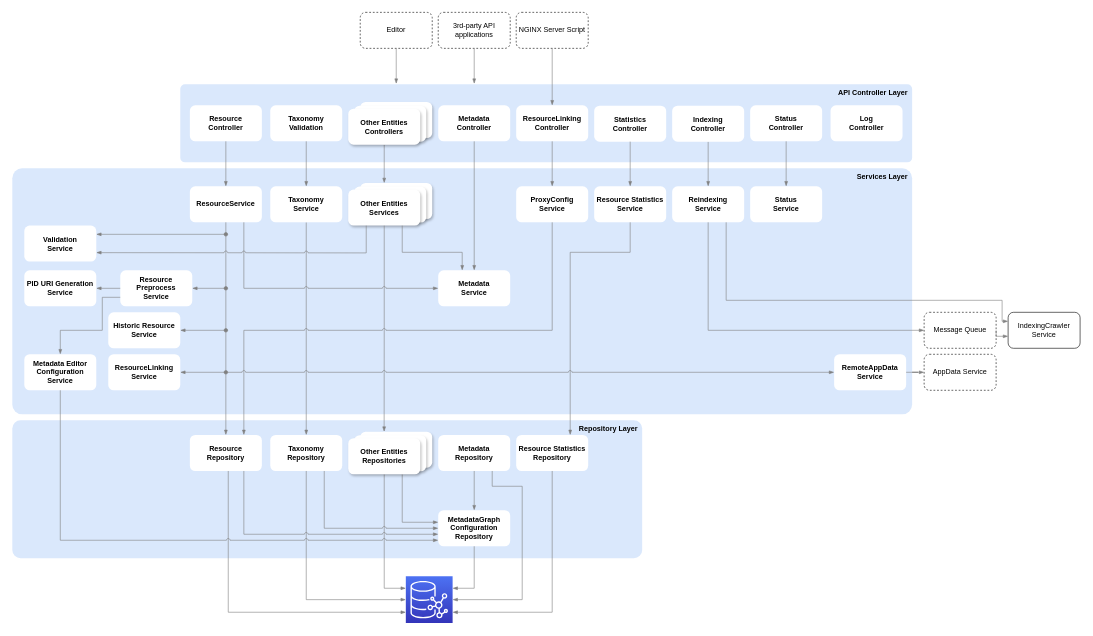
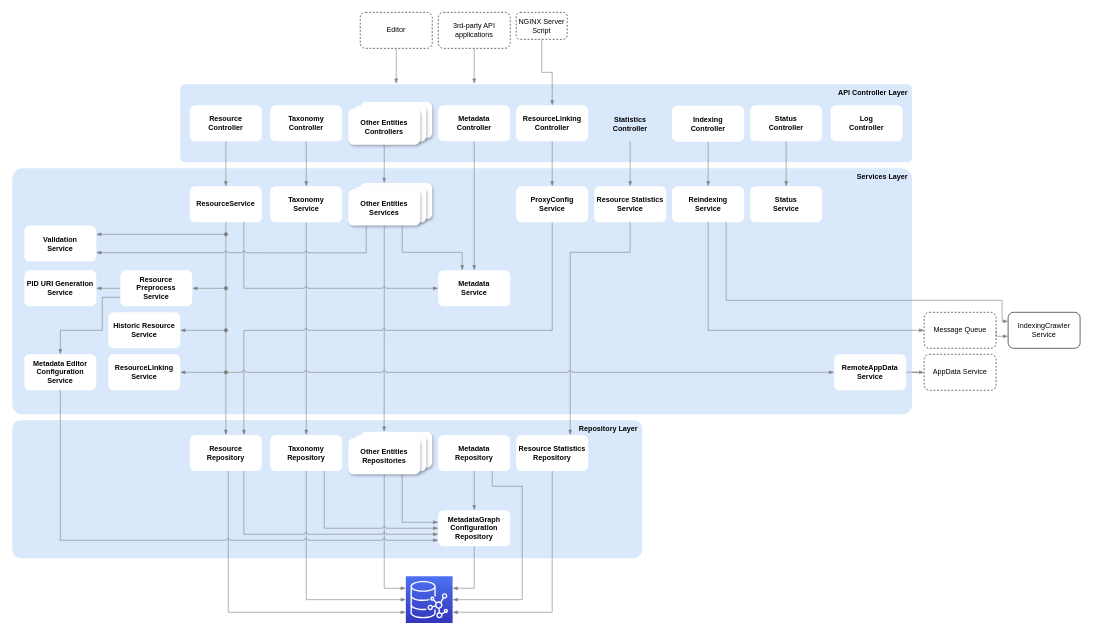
(552, 30) -> (542, 26)
(306, 123) -> (306, 123)
(630, 124) -> (630, 124)
